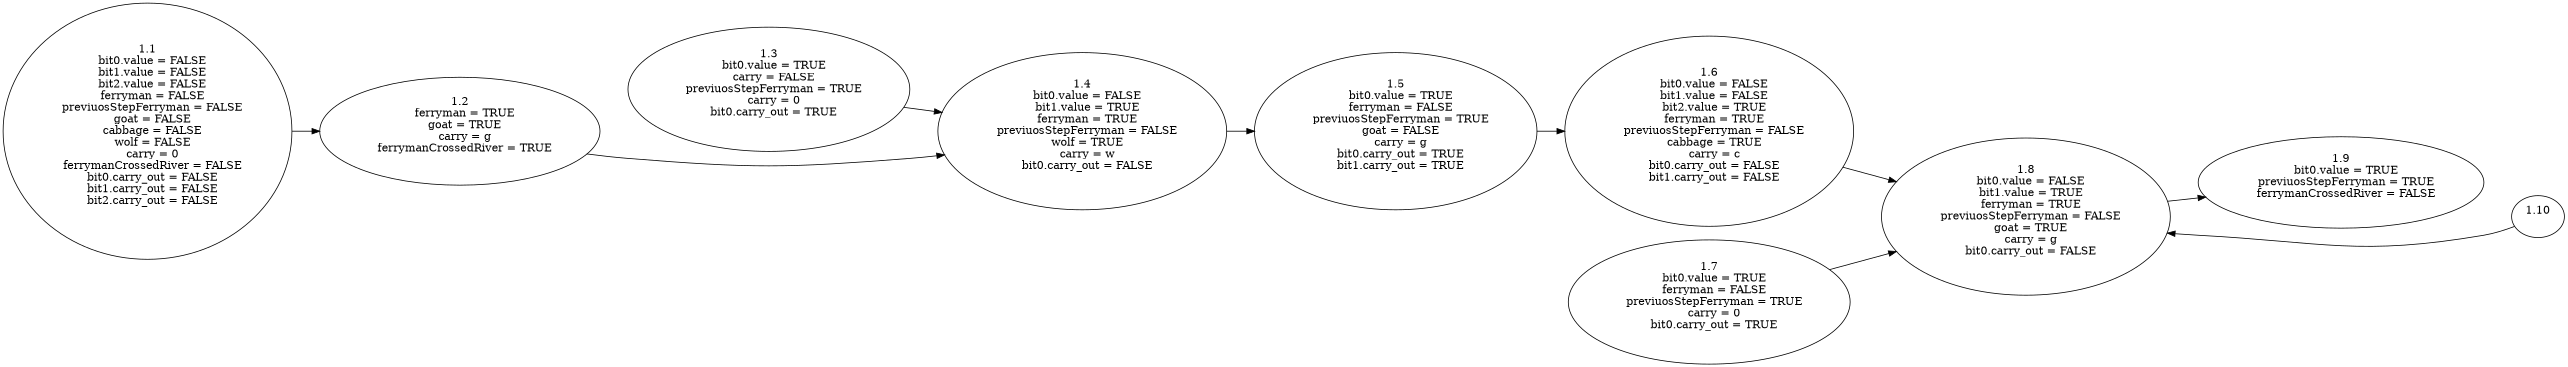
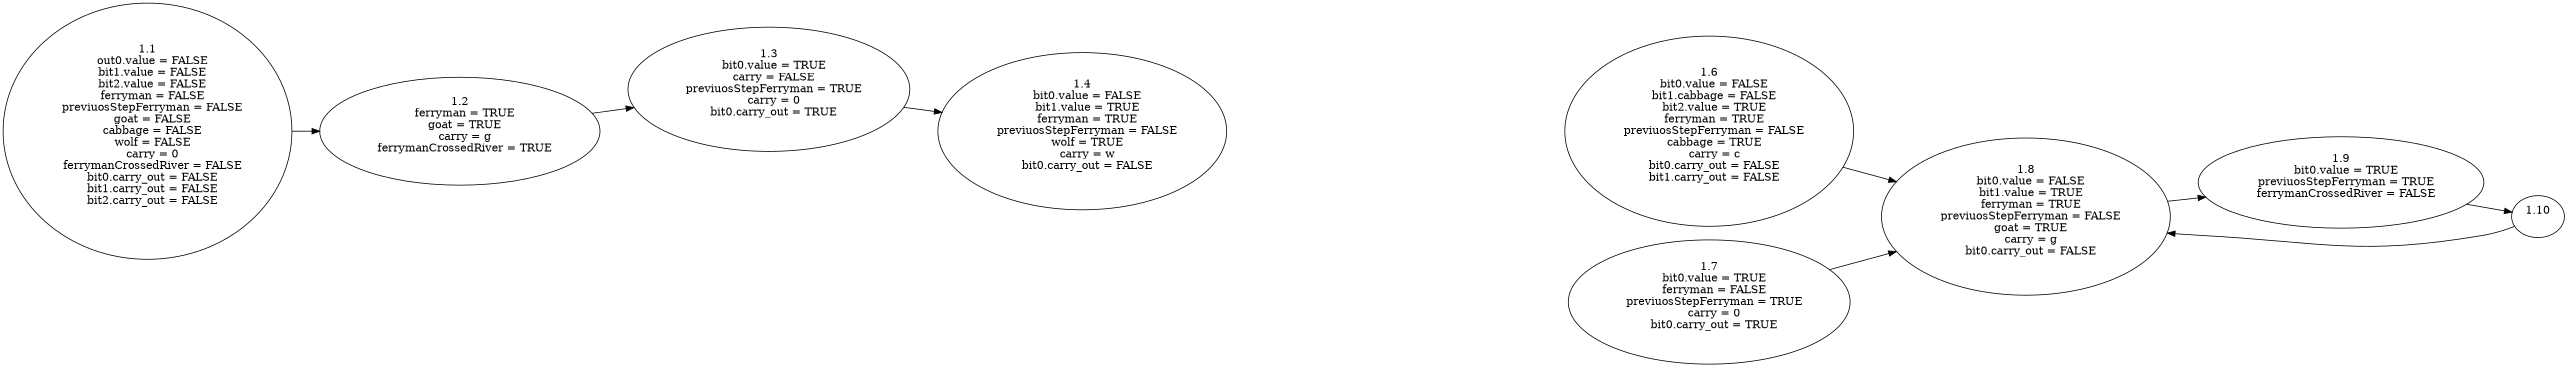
(148, 61) -> (148, 61)
(1709, 96) -> (1709, 96)
(1396, 131) -> none
(762, 166) -> (609, 111)
none -> (2485, 208)
